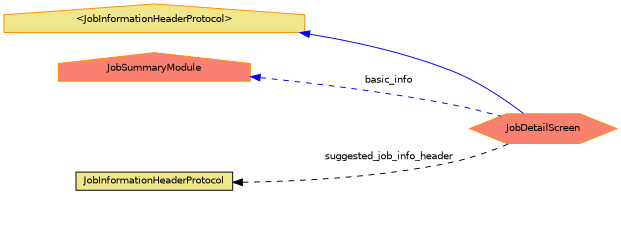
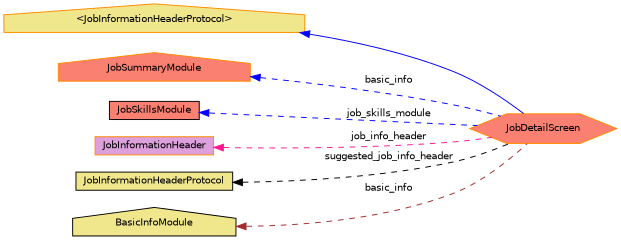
none -> (154, 110)
none -> (154, 146)
none -> (154, 223)
